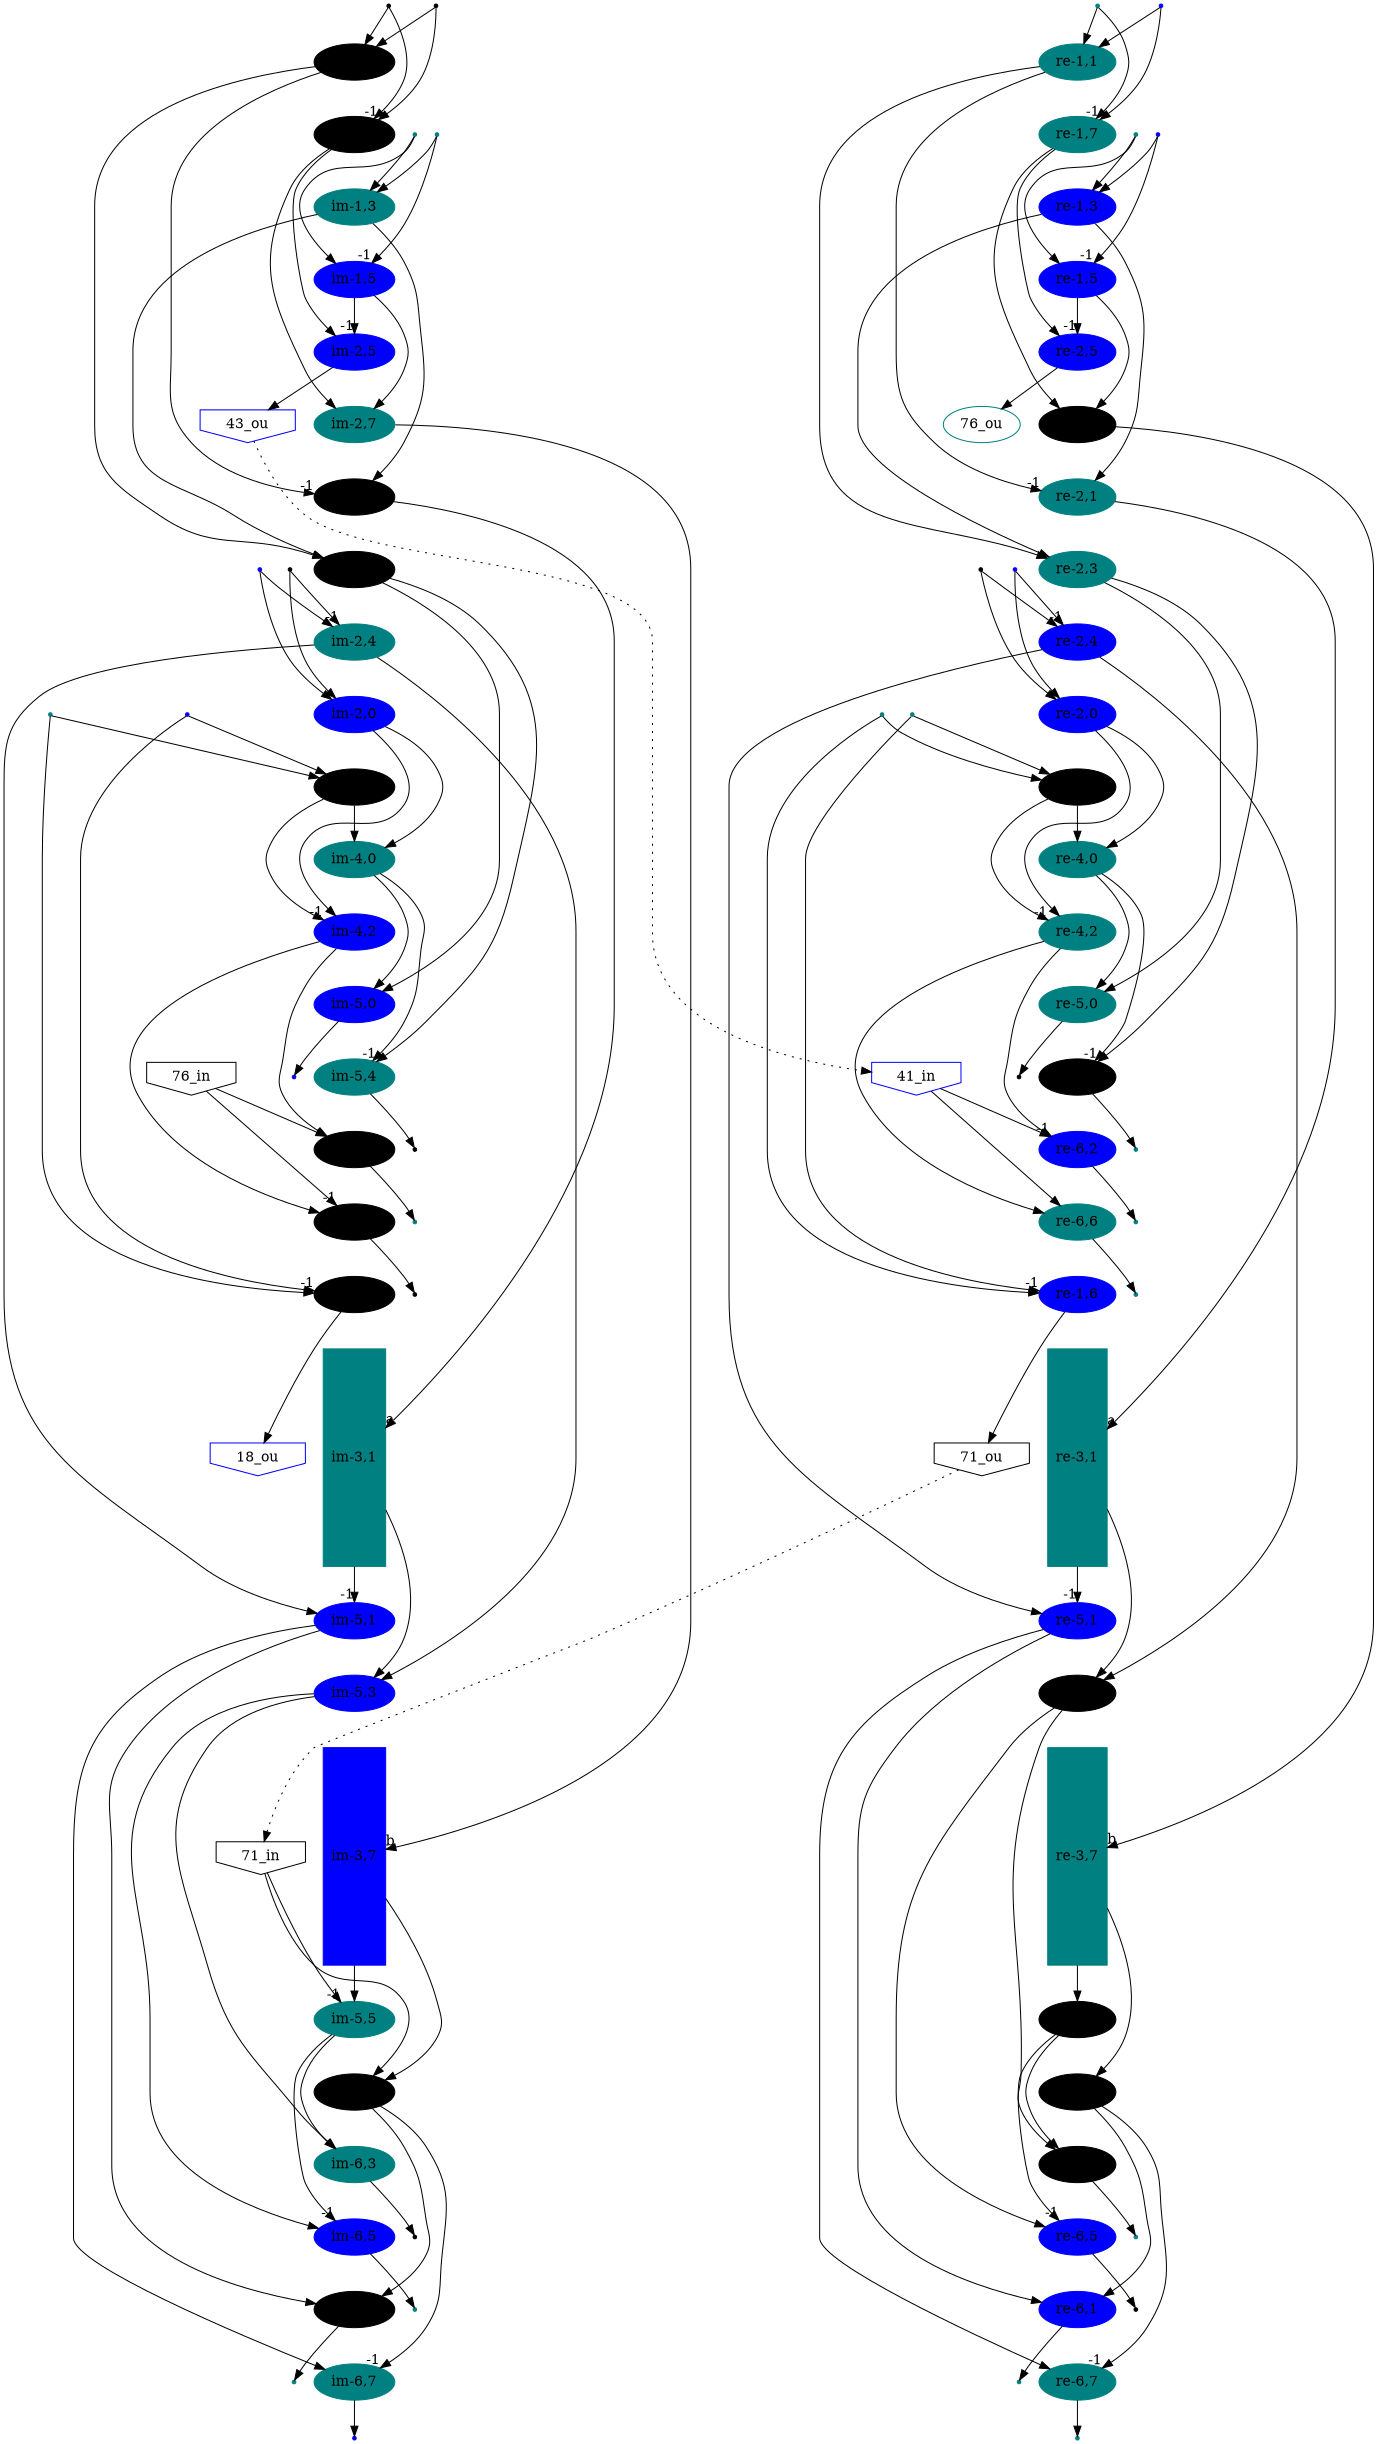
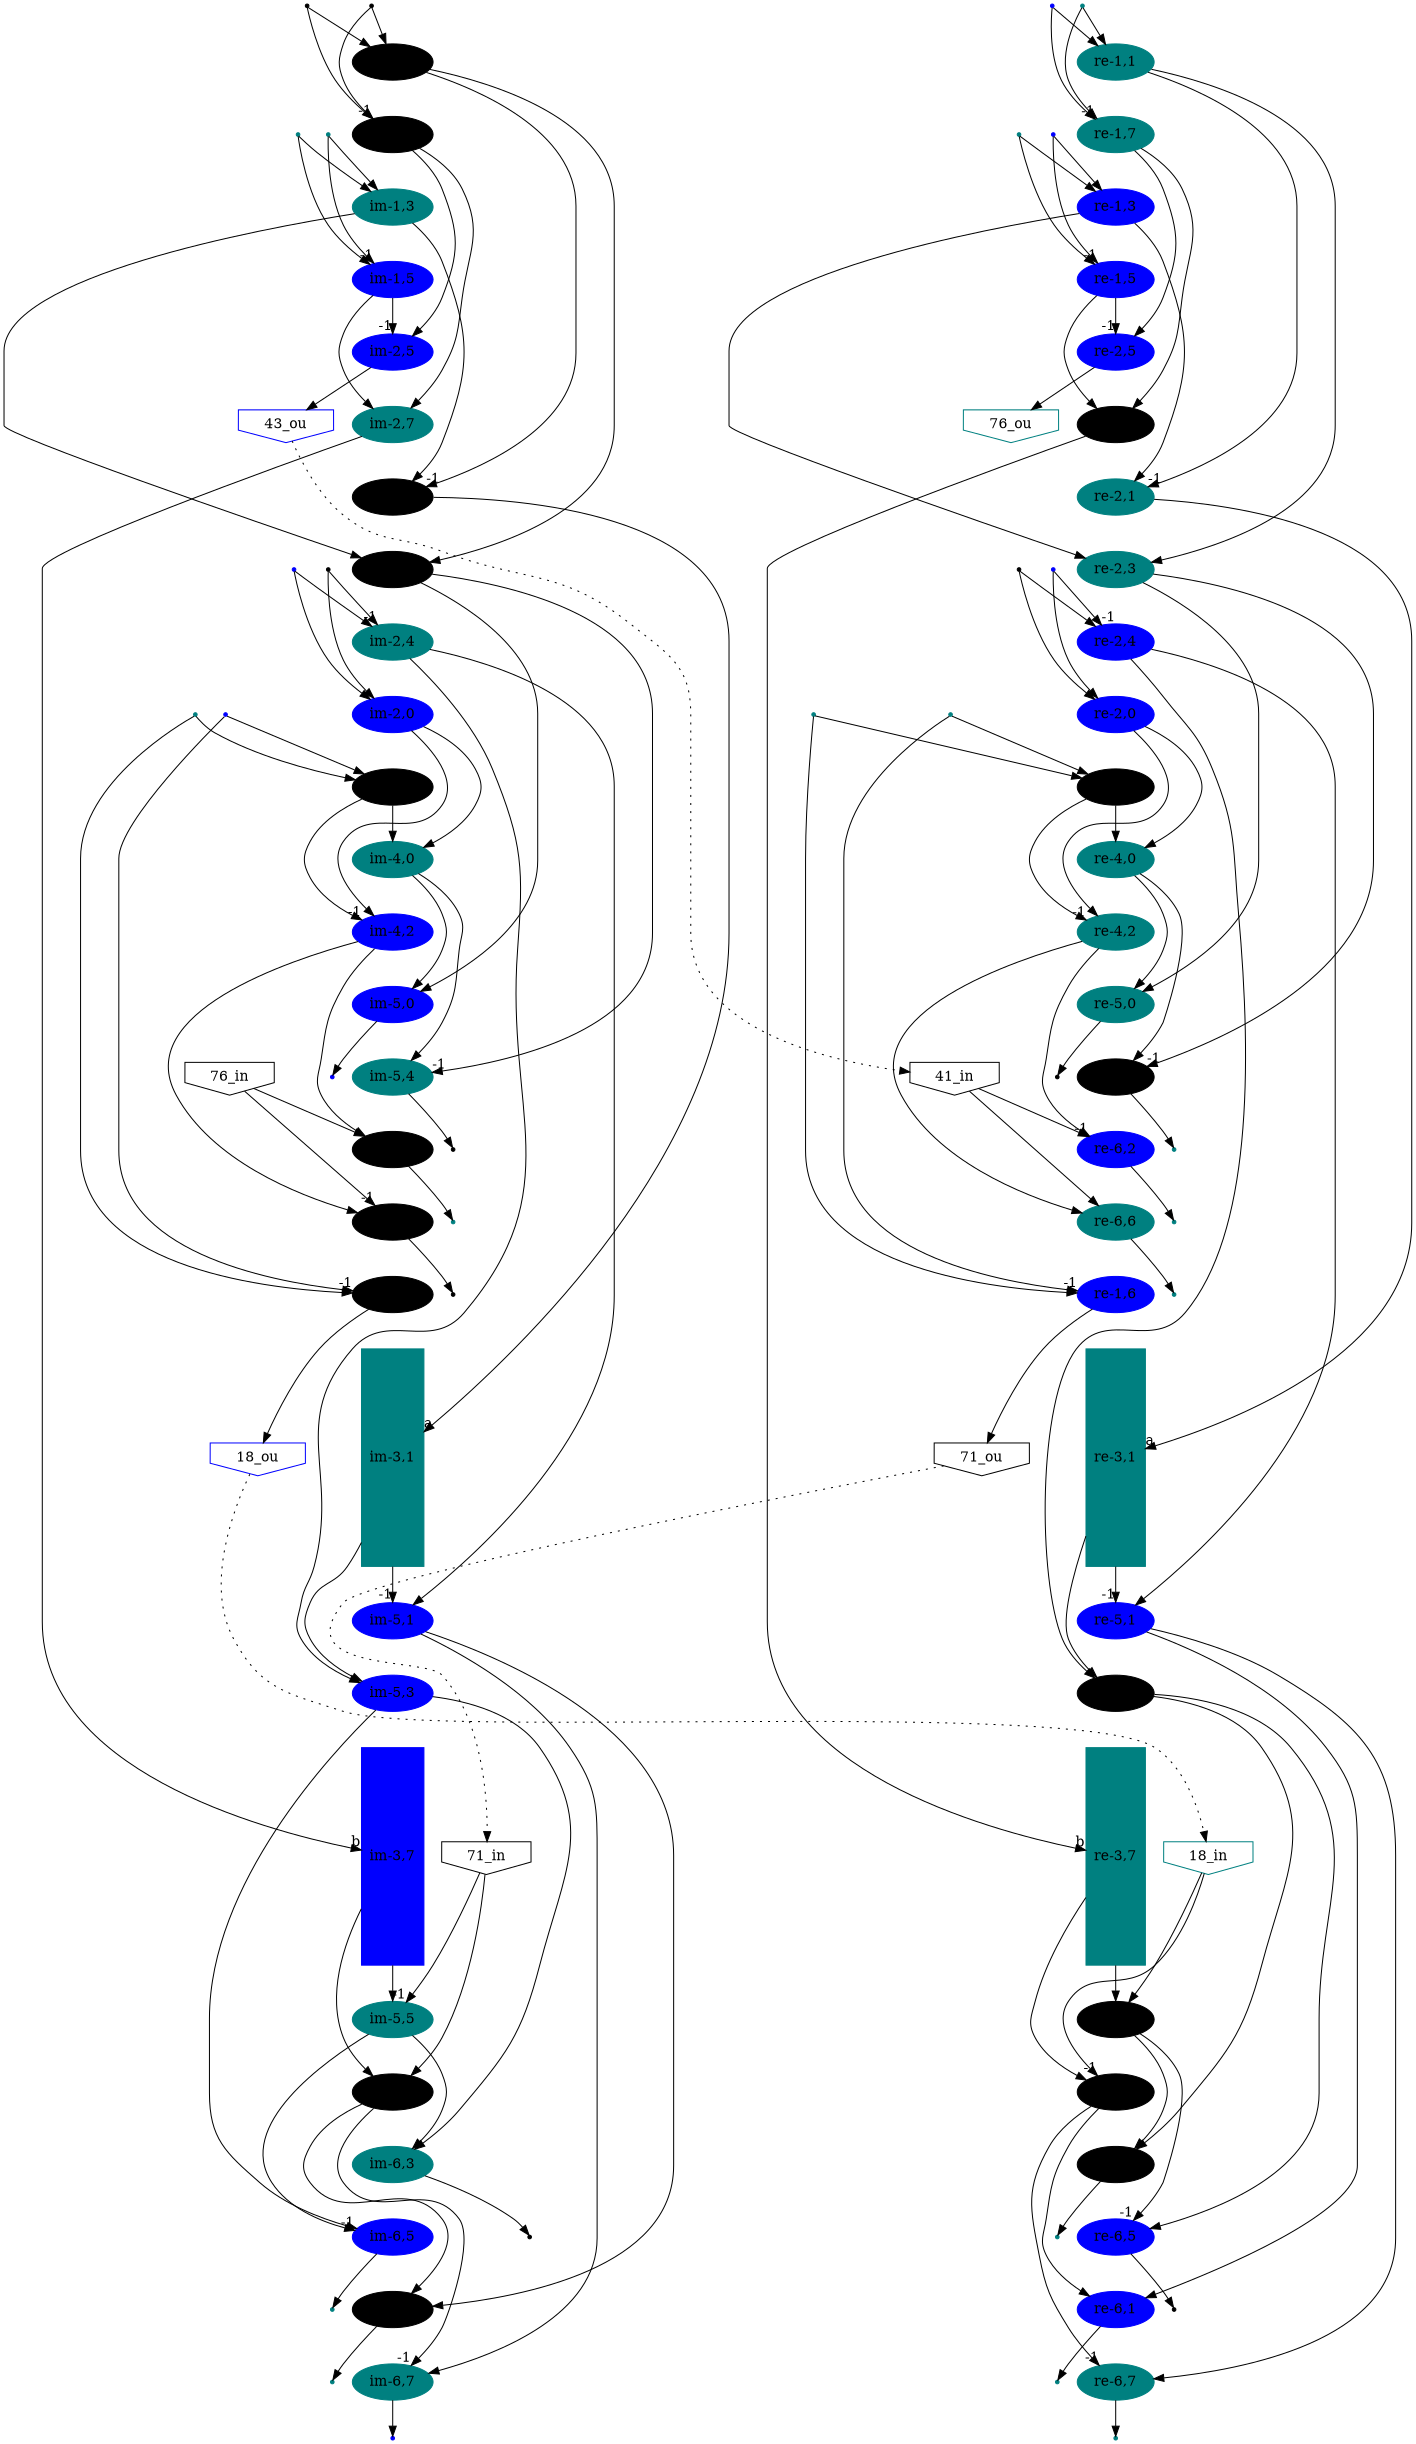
(982, 425) -> (1011, 425)
(916, 1077) -> (955, 1077)
none -> (1208, 1856)
